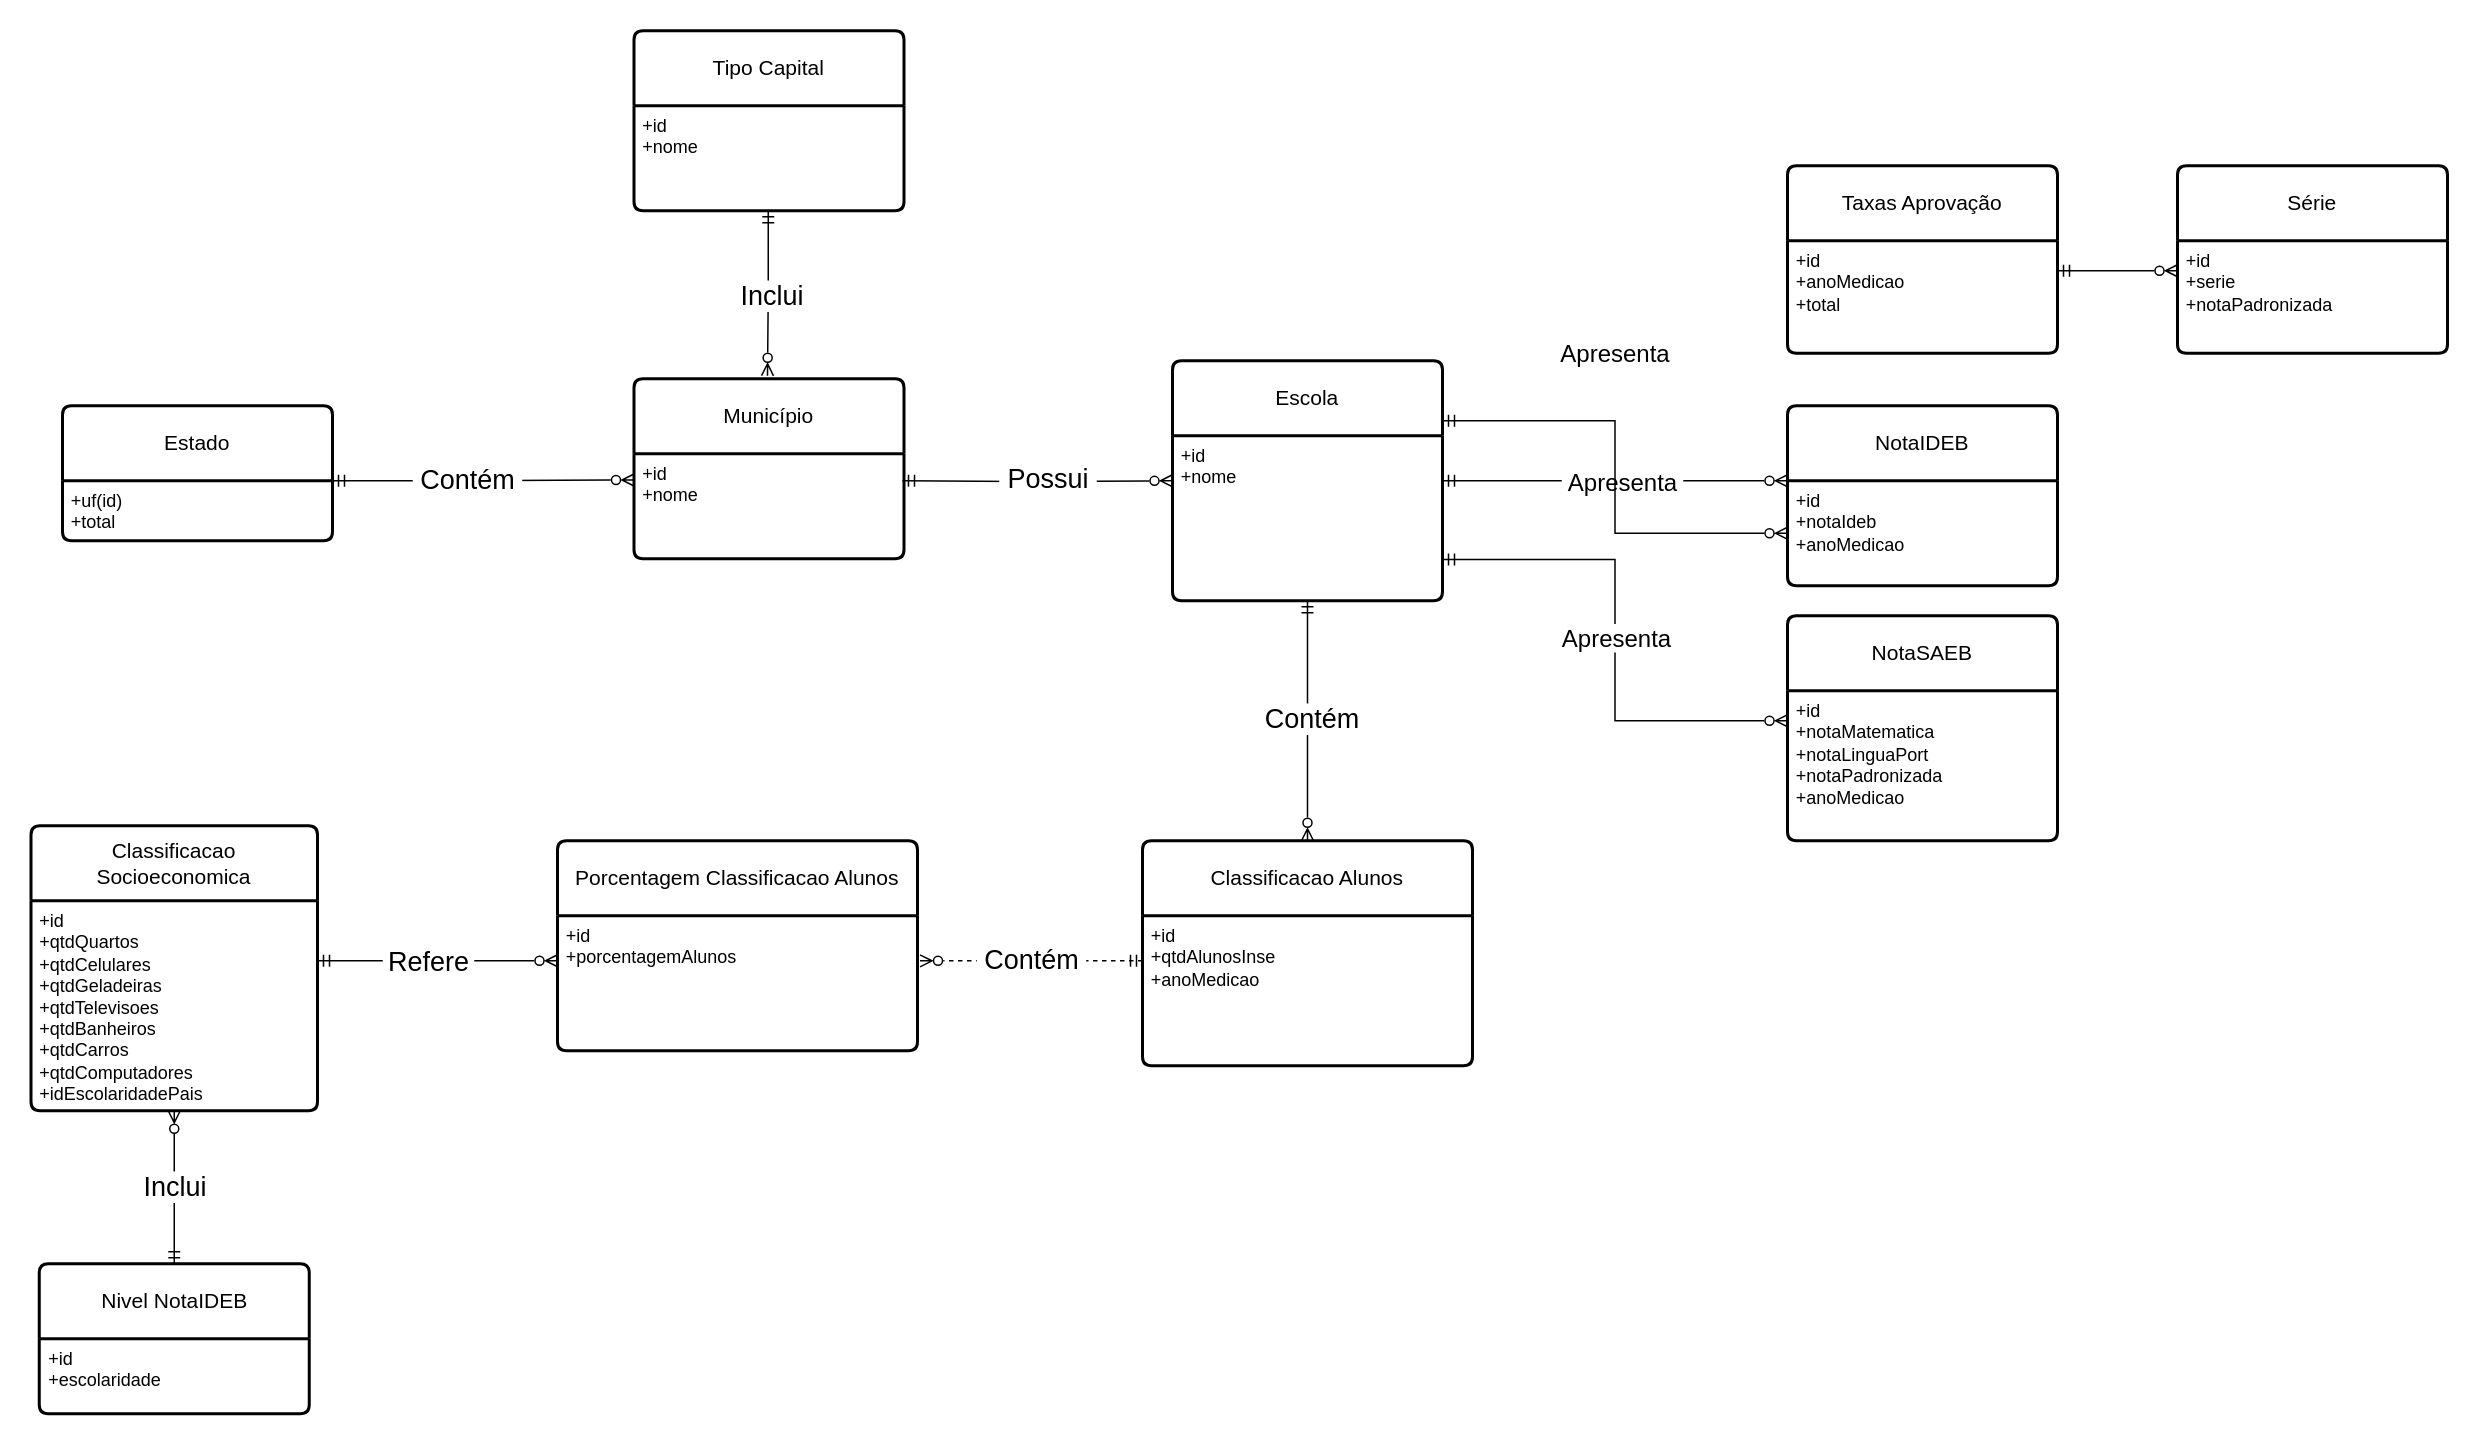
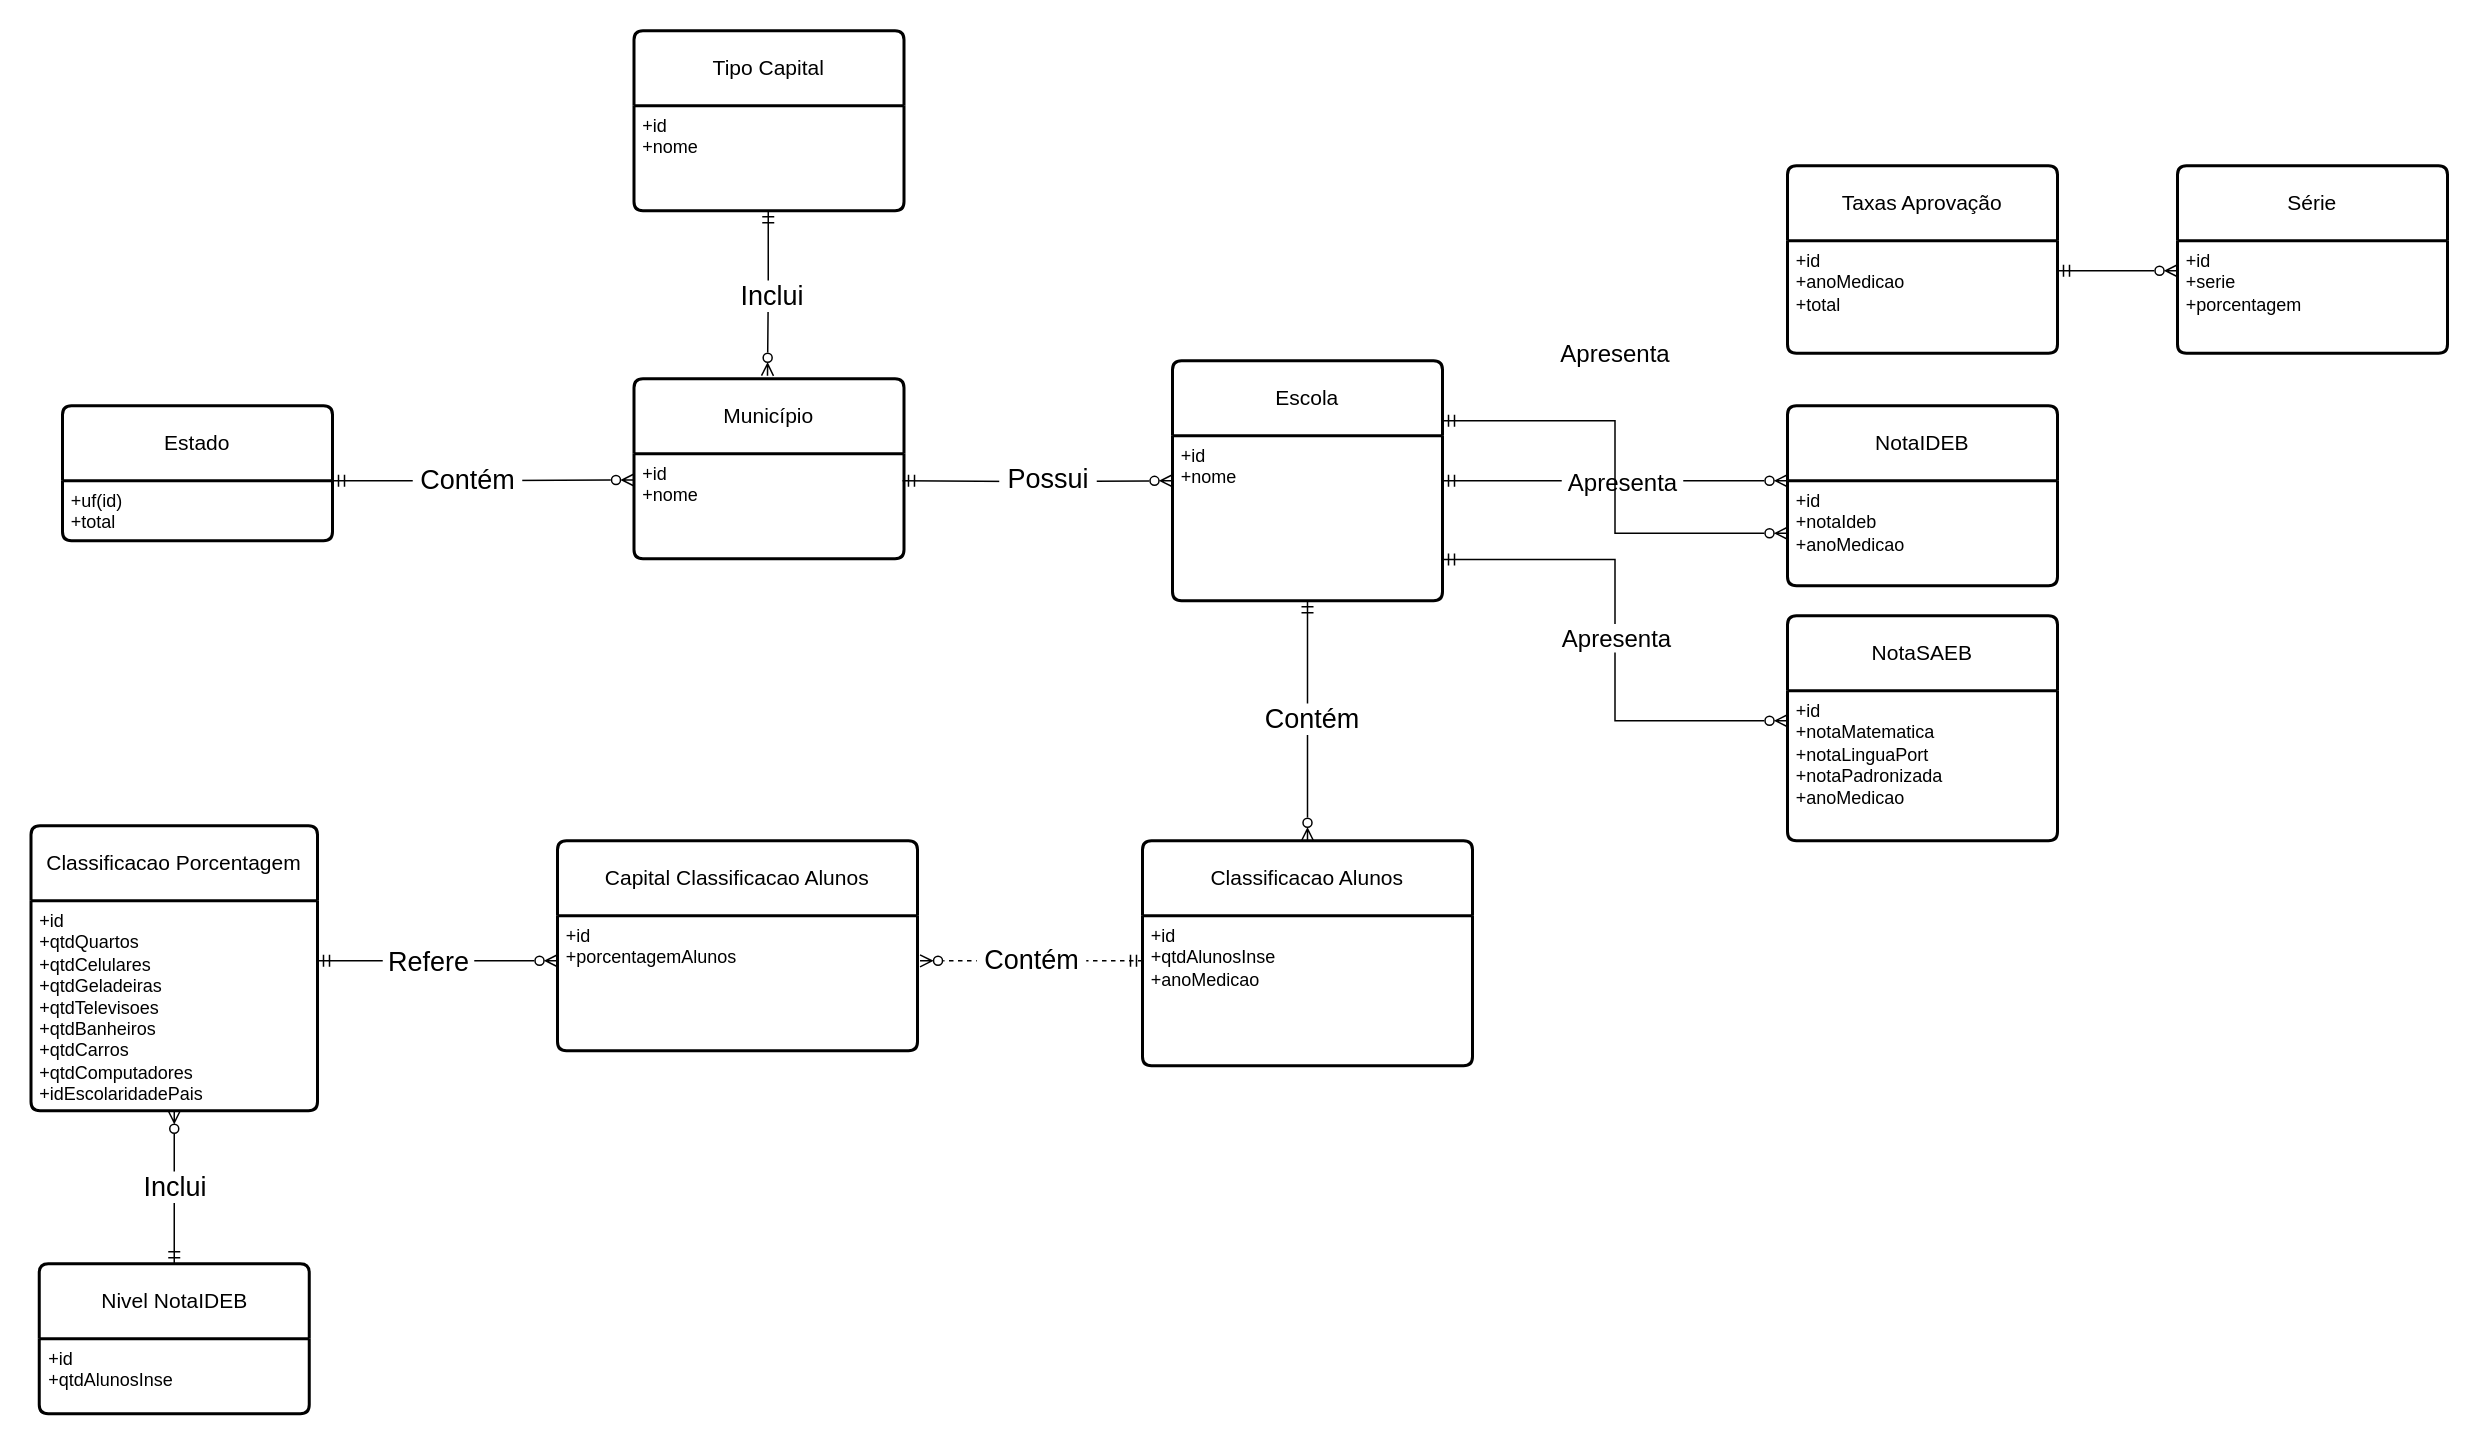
(2265, 284) -> (2247, 284)
(174, 863) -> (174, 863)
(737, 878) -> (737, 878)
(110, 1371) -> (117, 1371)
